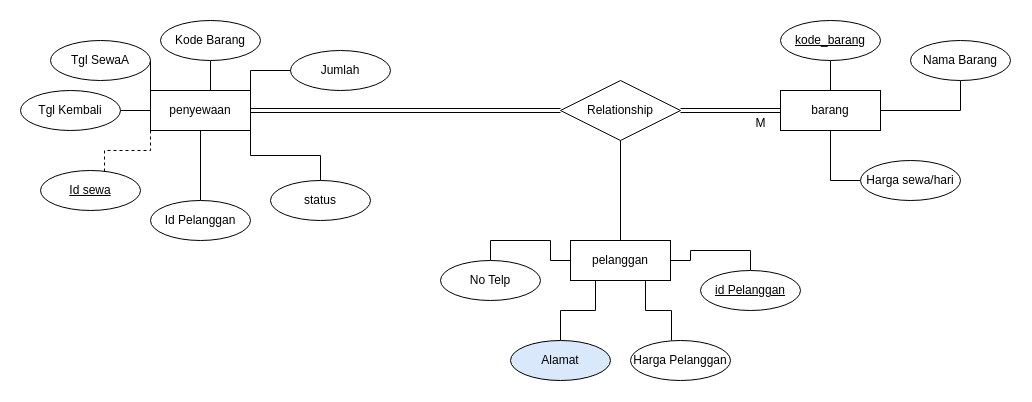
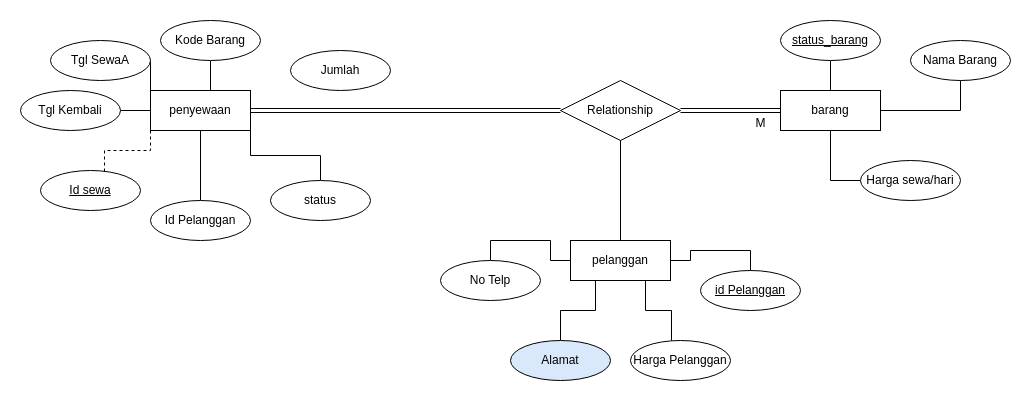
(831, 41) -> (831, 41)
(261, 71) -> none
